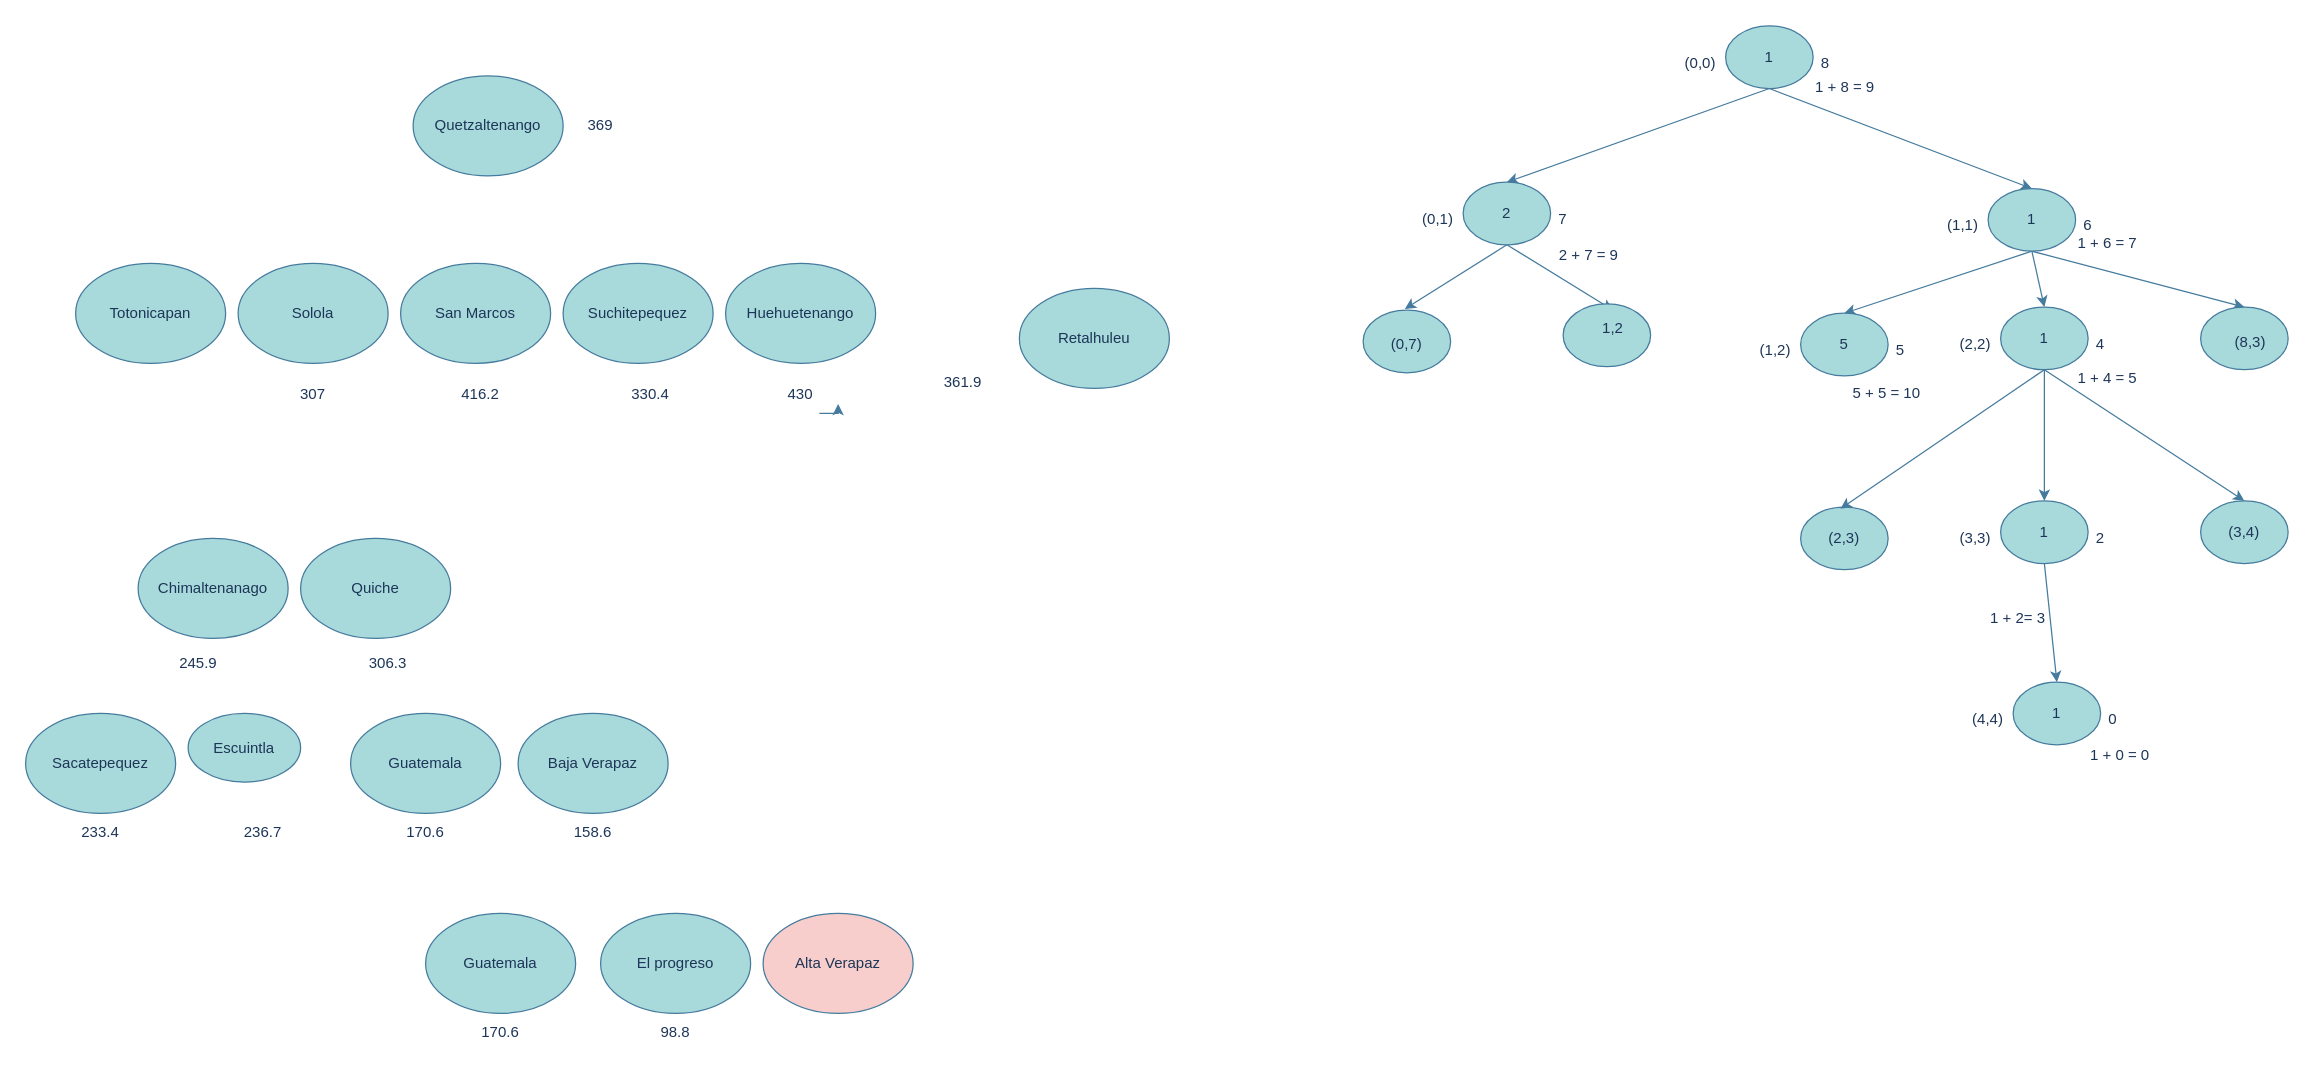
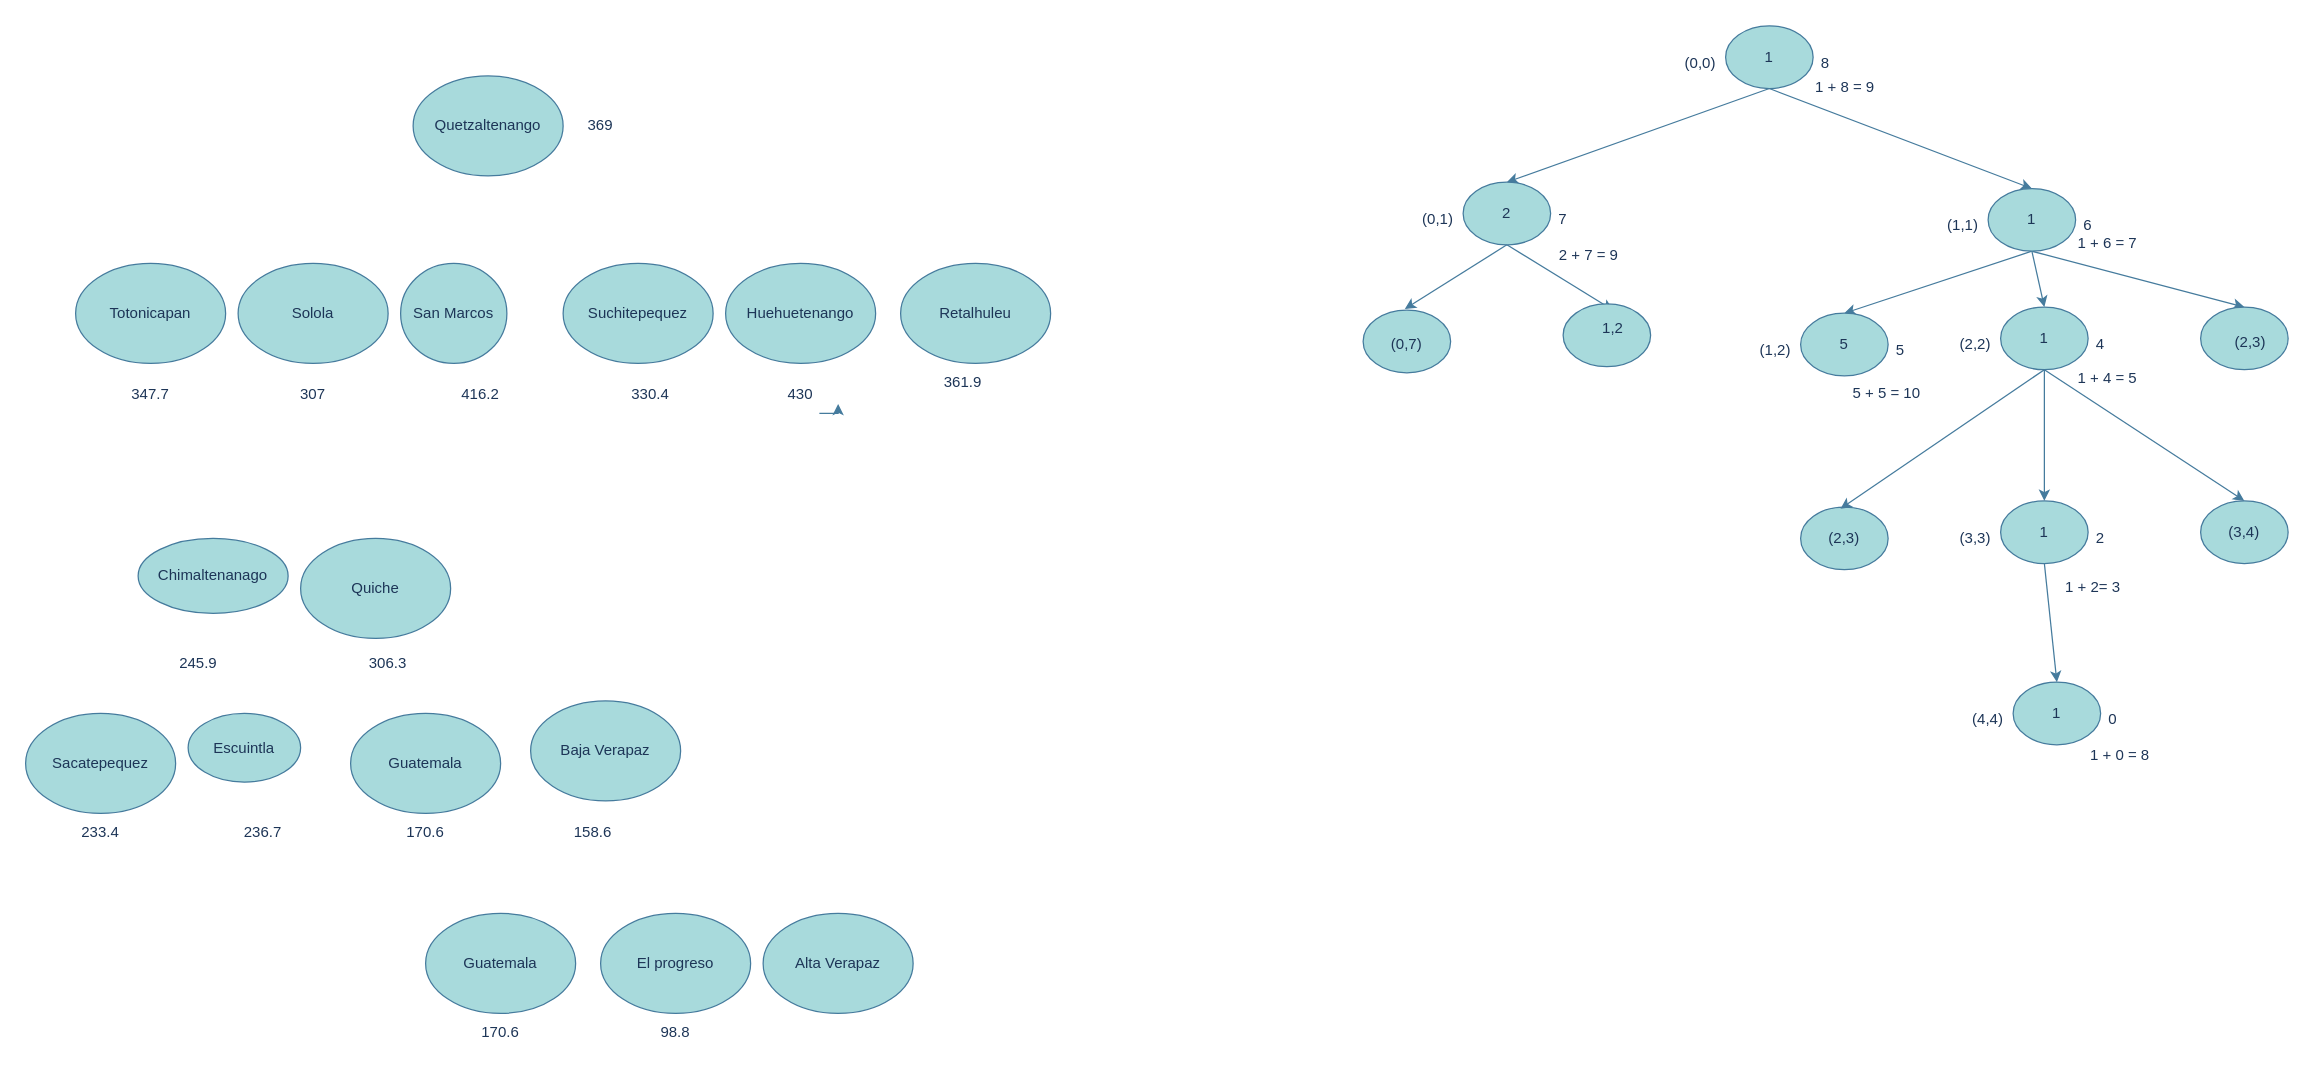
(476, 313) -> (454, 313)
(1094, 338) -> (976, 313)
(2251, 342) -> (2251, 342)
none -> (151, 394)
(213, 588) -> (213, 576)
(2038, 626) -> (2113, 594)
(2121, 756) -> (2121, 756)
(593, 763) -> (606, 751)
(838, 963) -> (838, 963)
